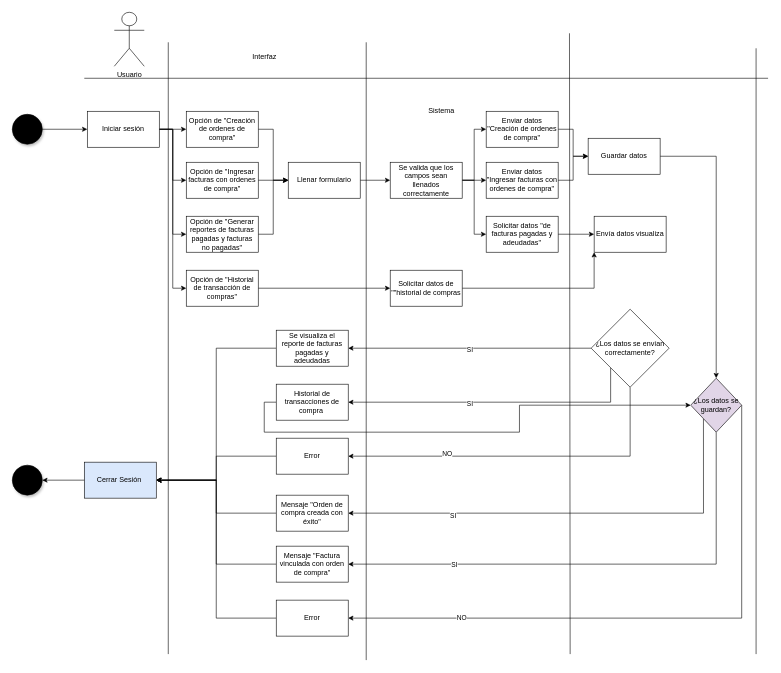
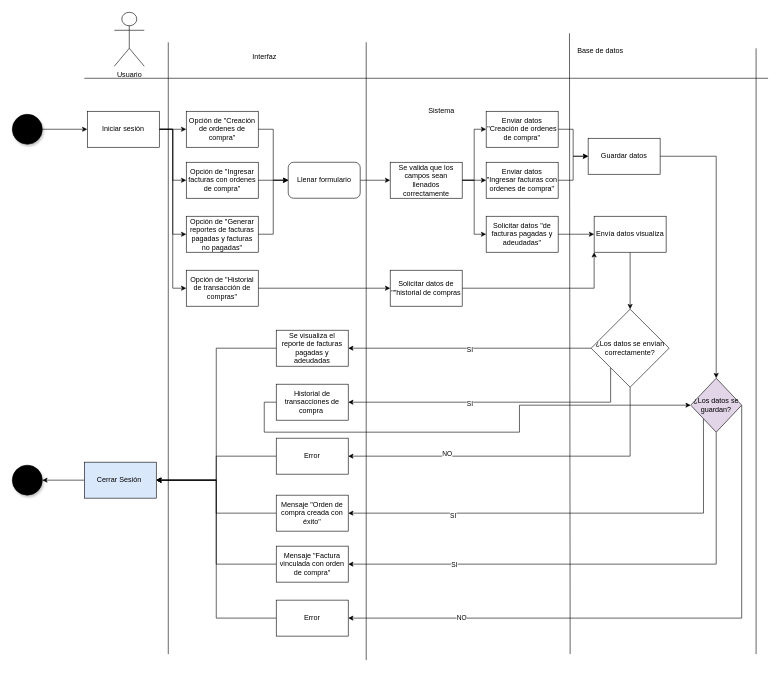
none -> (600, 51)
(324, 180) -> (324, 180)
none -> (630, 303)
